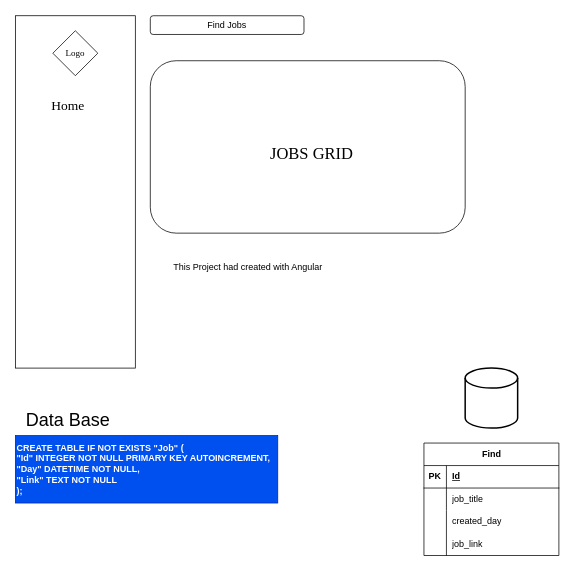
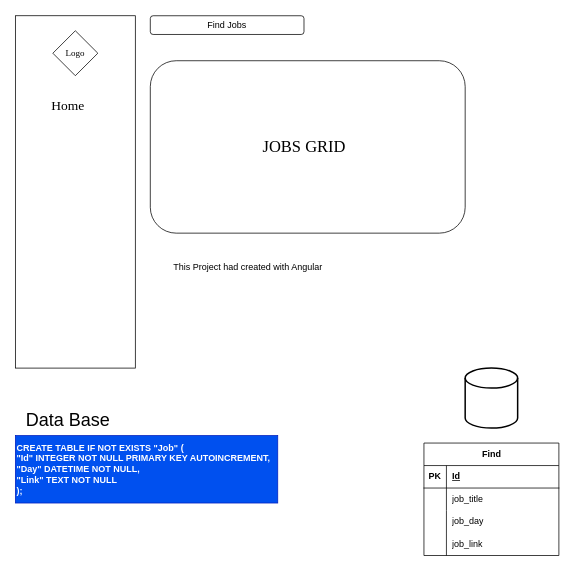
(312, 154) -> (304, 147)
(480, 522) -> (470, 522)
